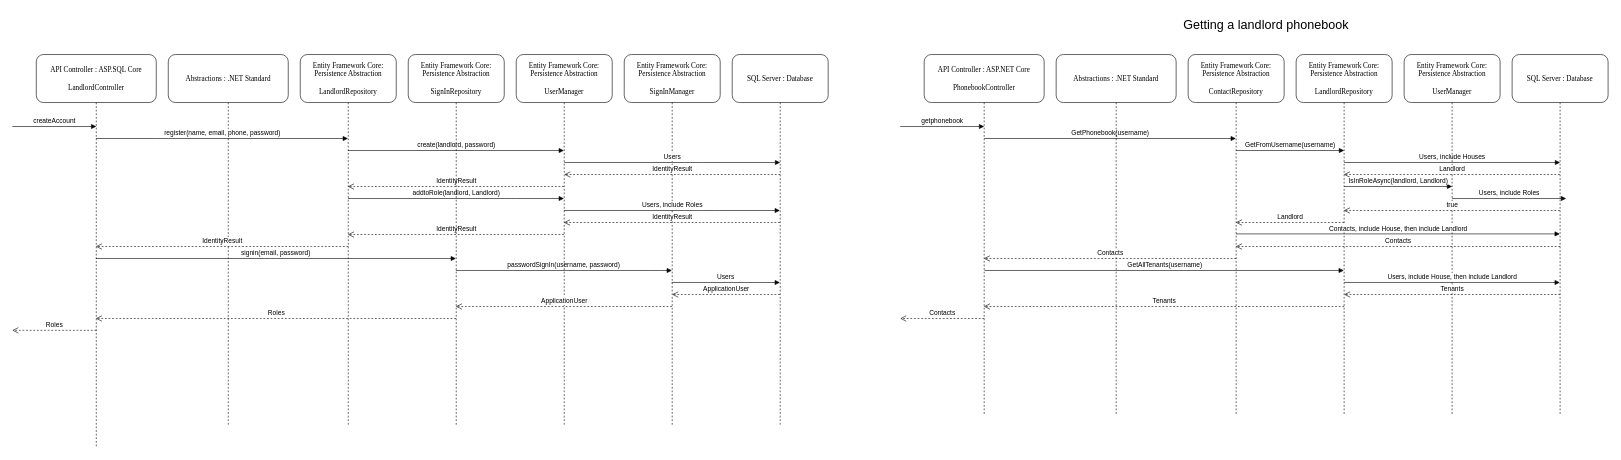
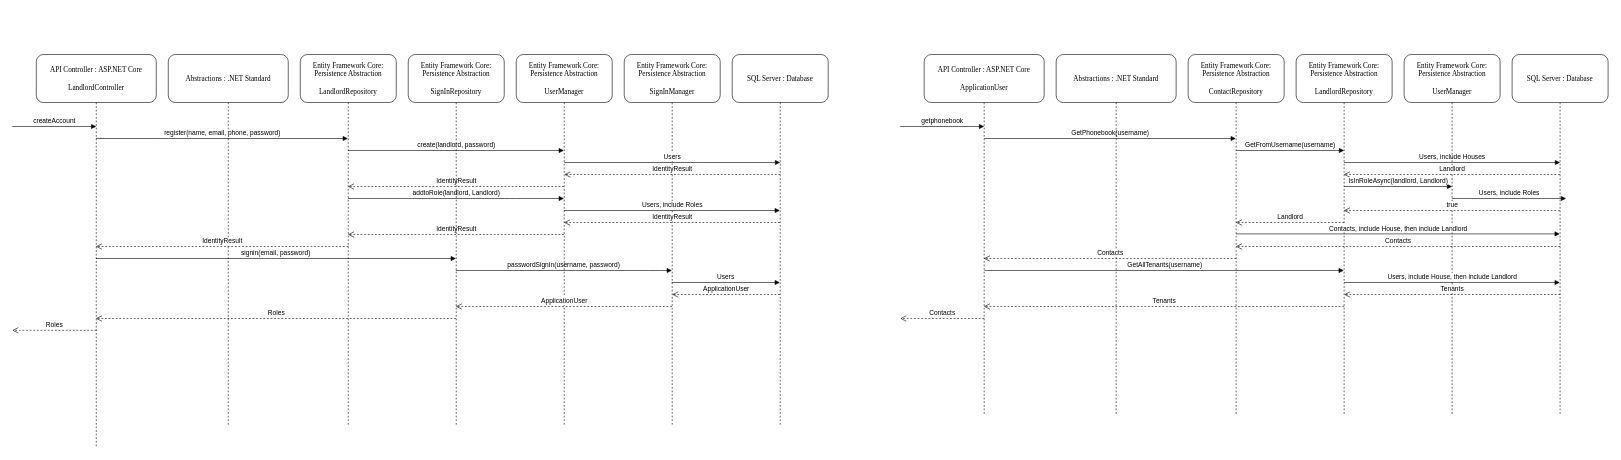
(1266, 24) -> none
(96, 78) -> (96, 78)
(984, 78) -> (984, 78)
